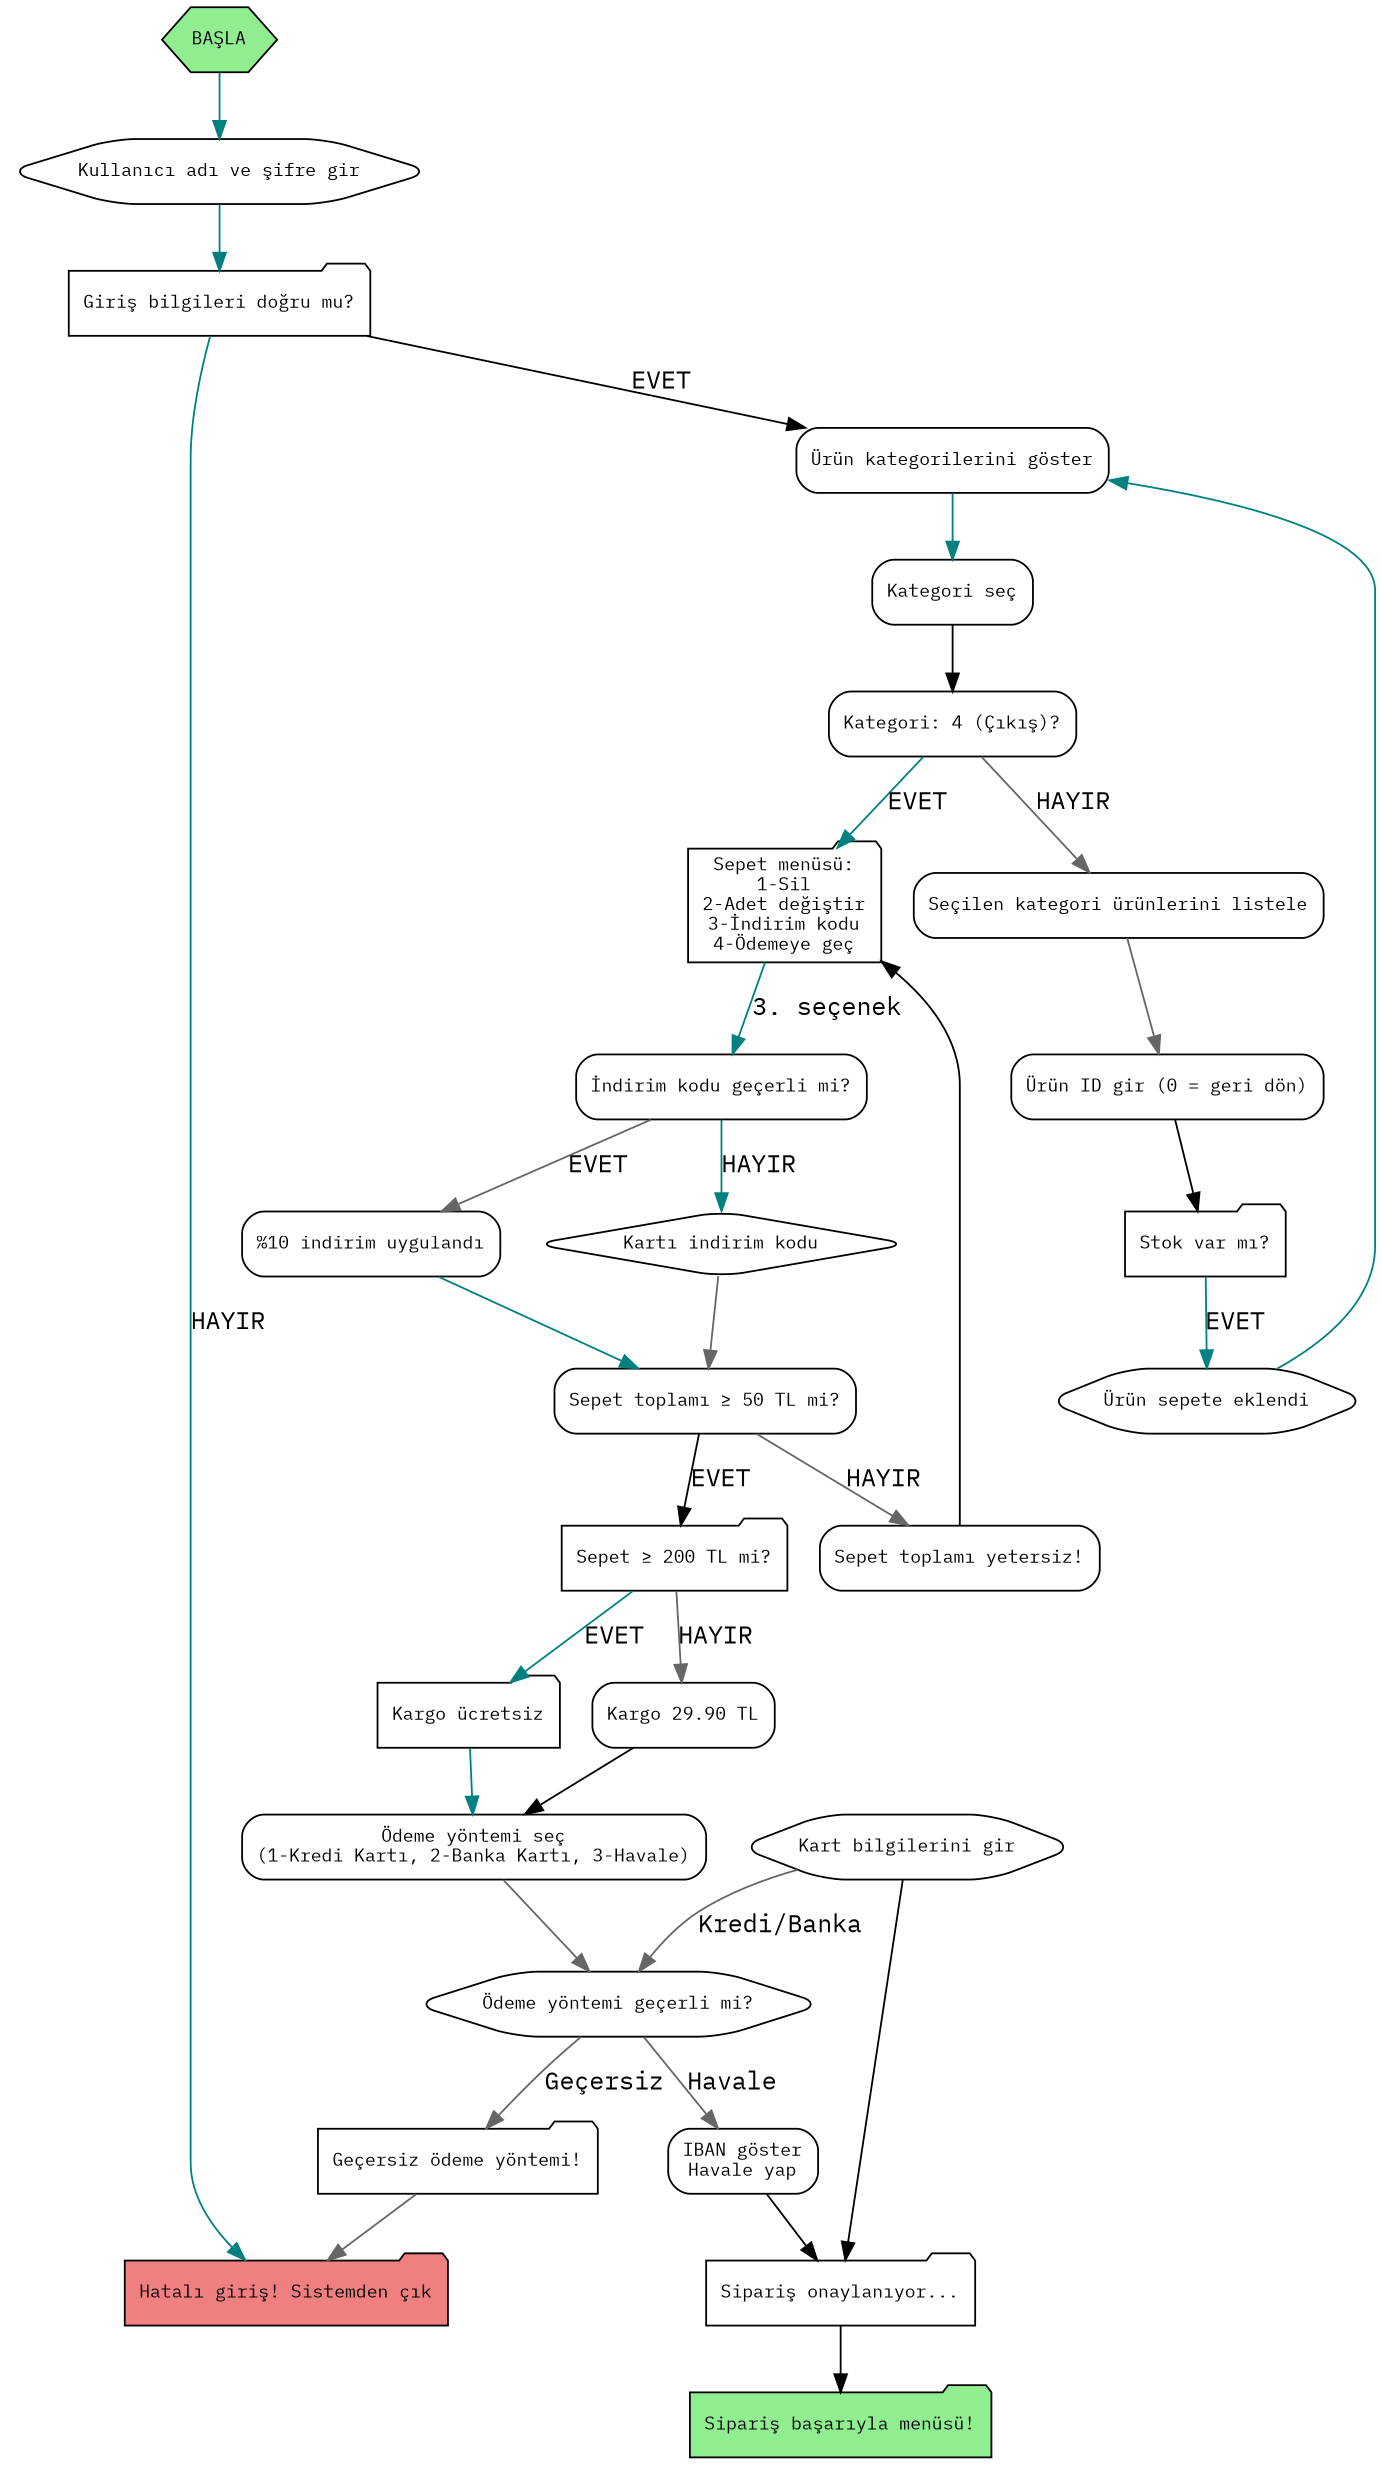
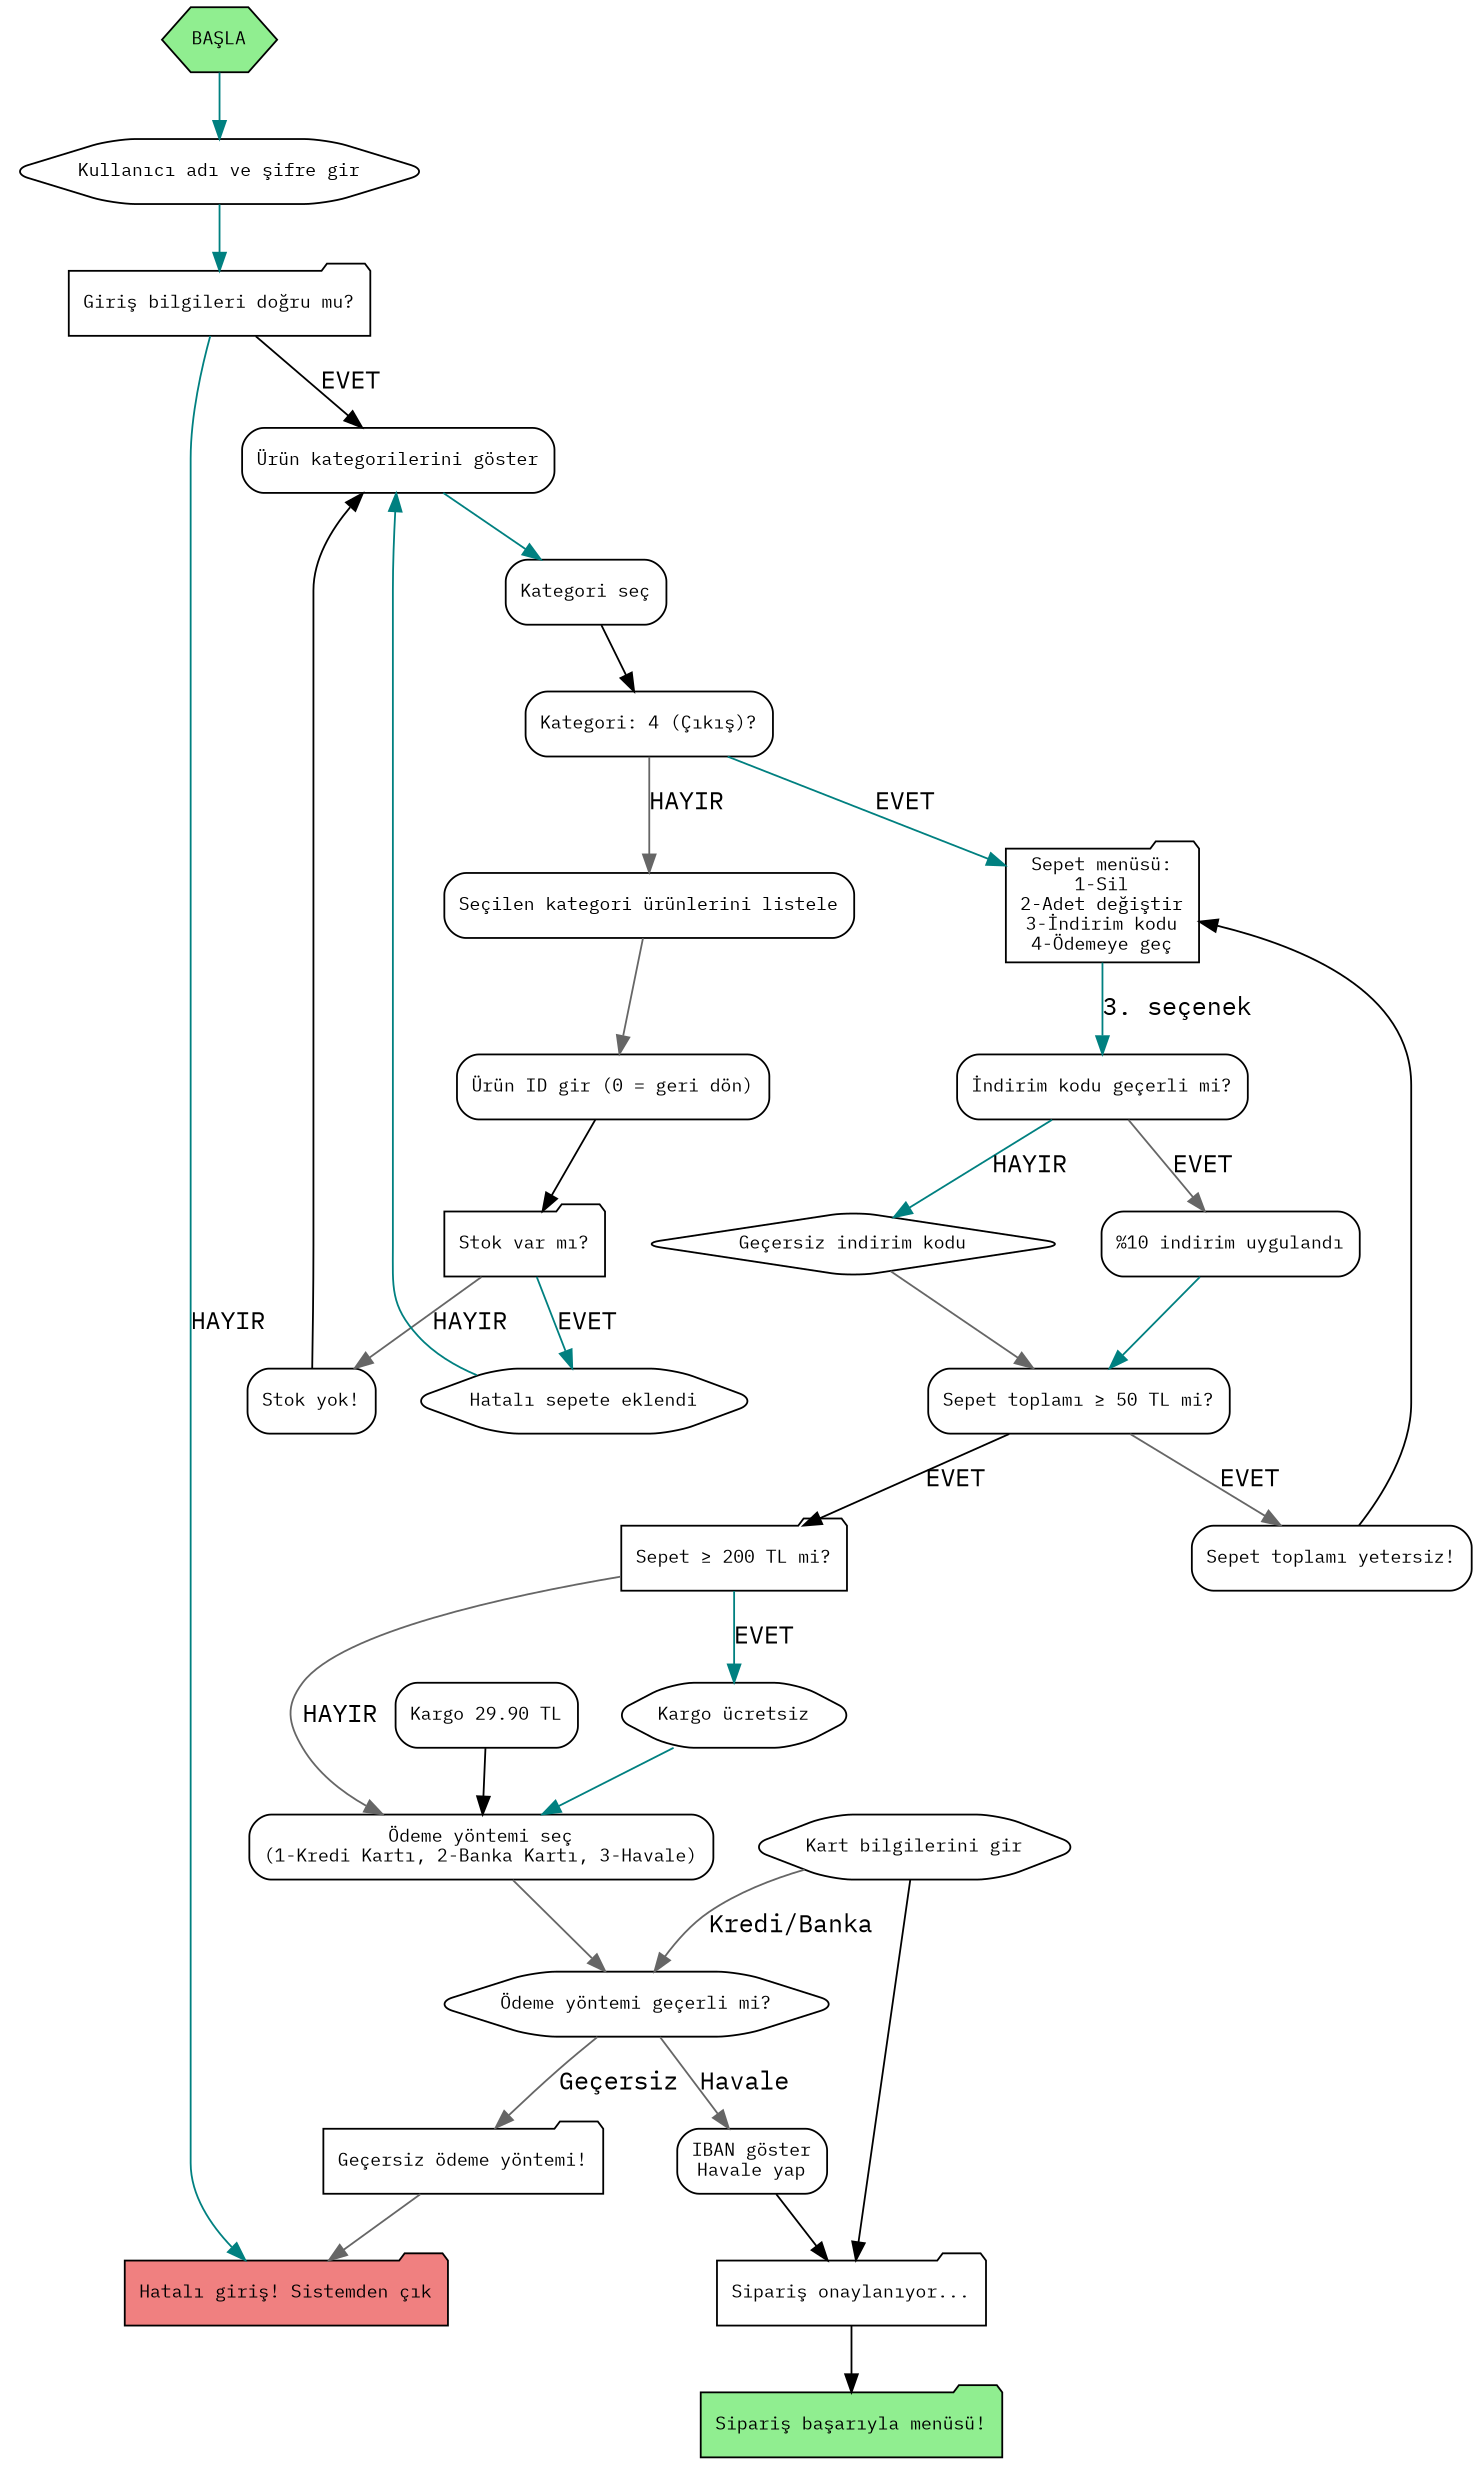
(721, 1244) -> (853, 1244)
none -> (312, 1401)
(1207, 1401) -> (584, 1401)
(884, 1480) -> (1251, 1480)
(679, 1628) -> (380, 1636)
(469, 1715) -> (734, 1715)
